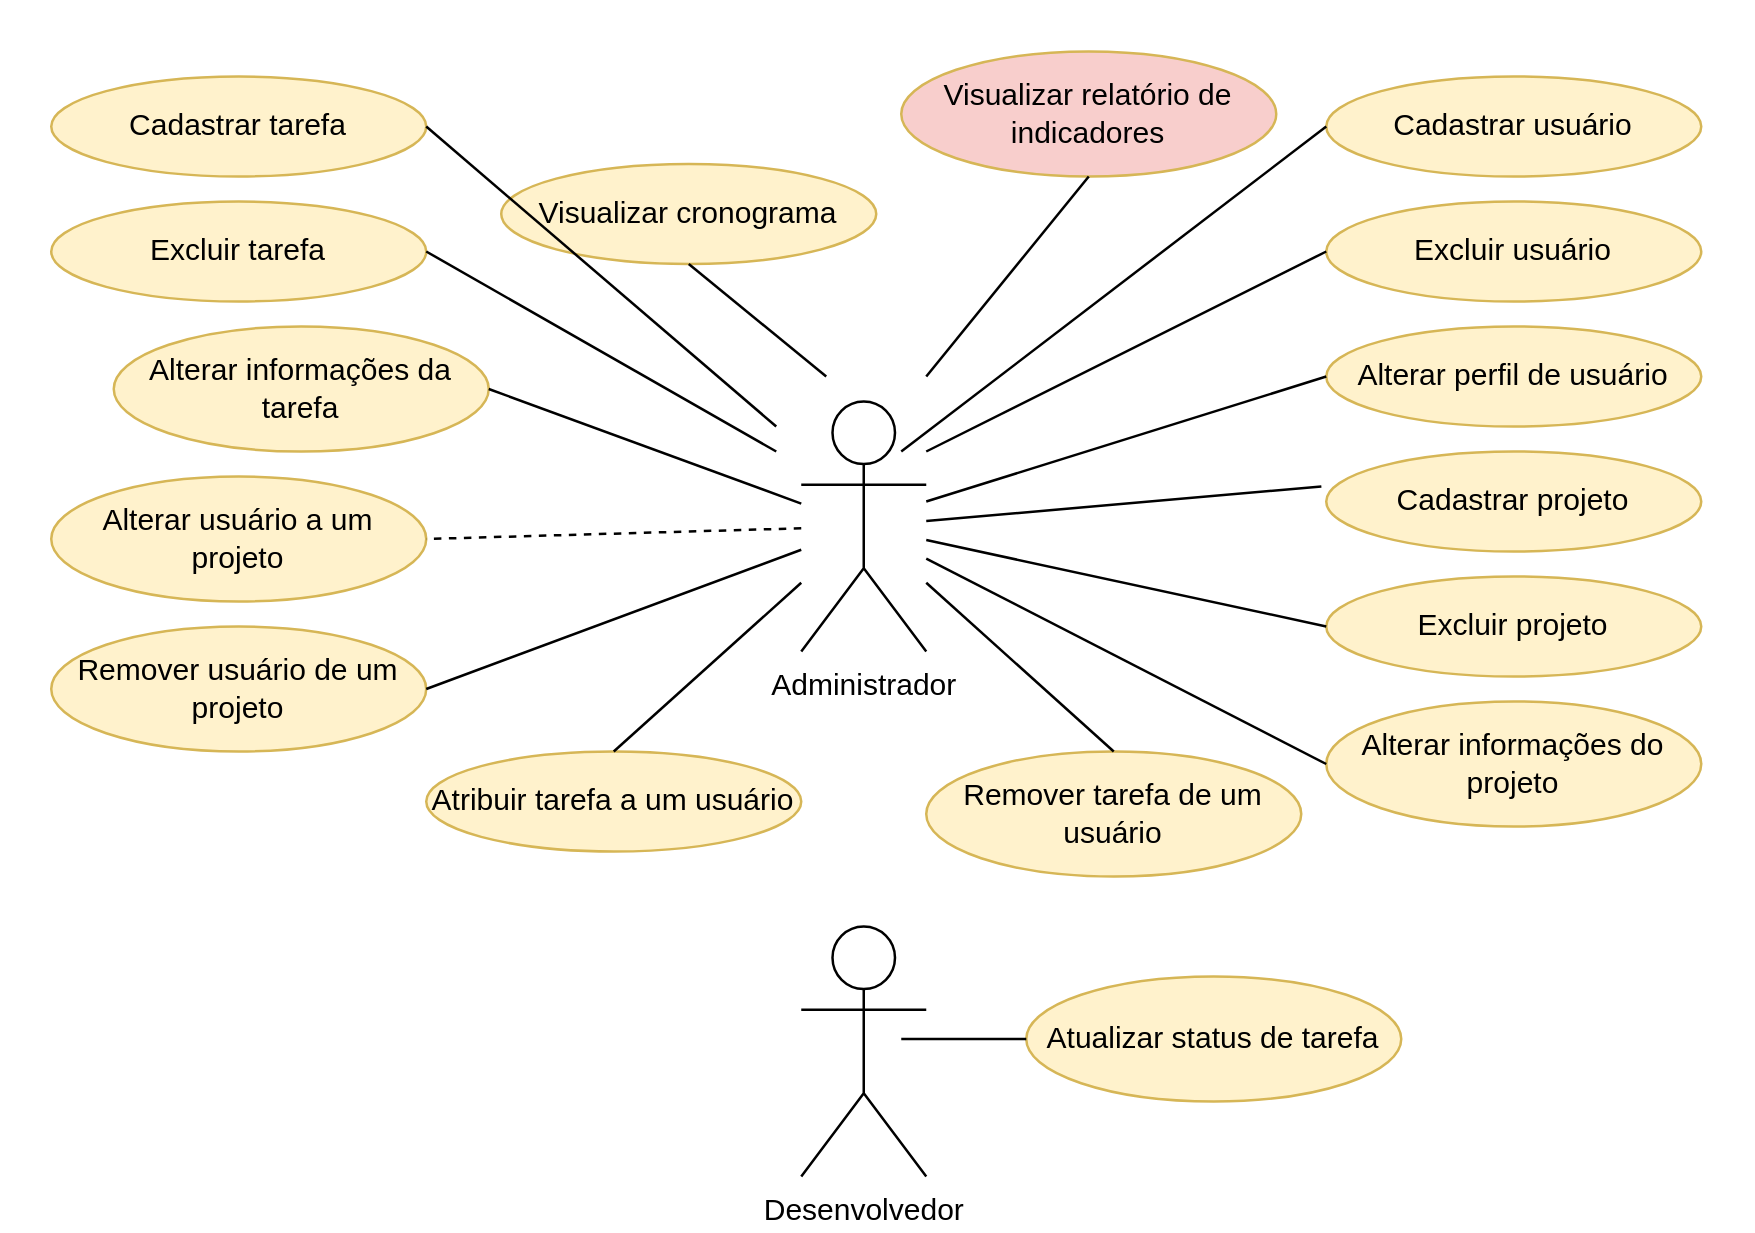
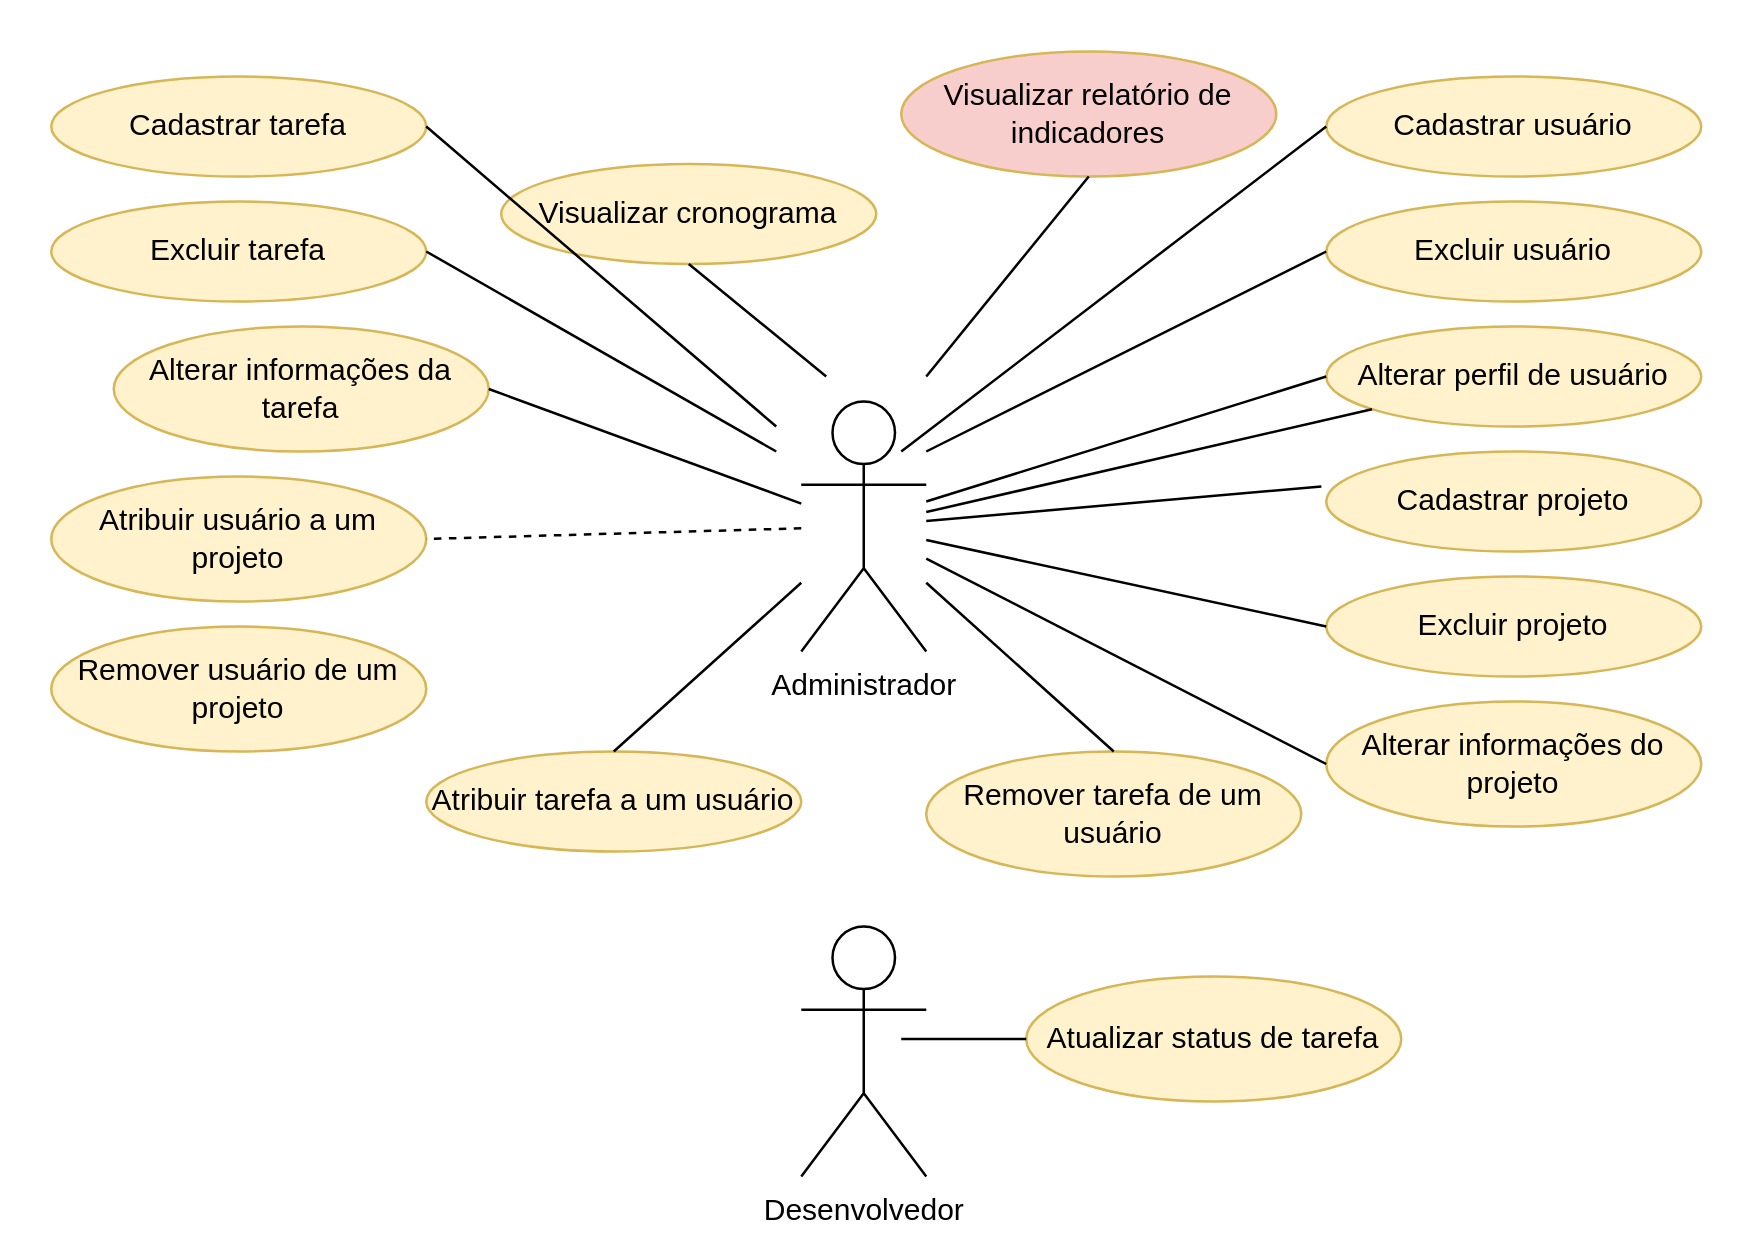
(239, 539) -> (239, 539)
(614, 619) -> (1149, 461)
